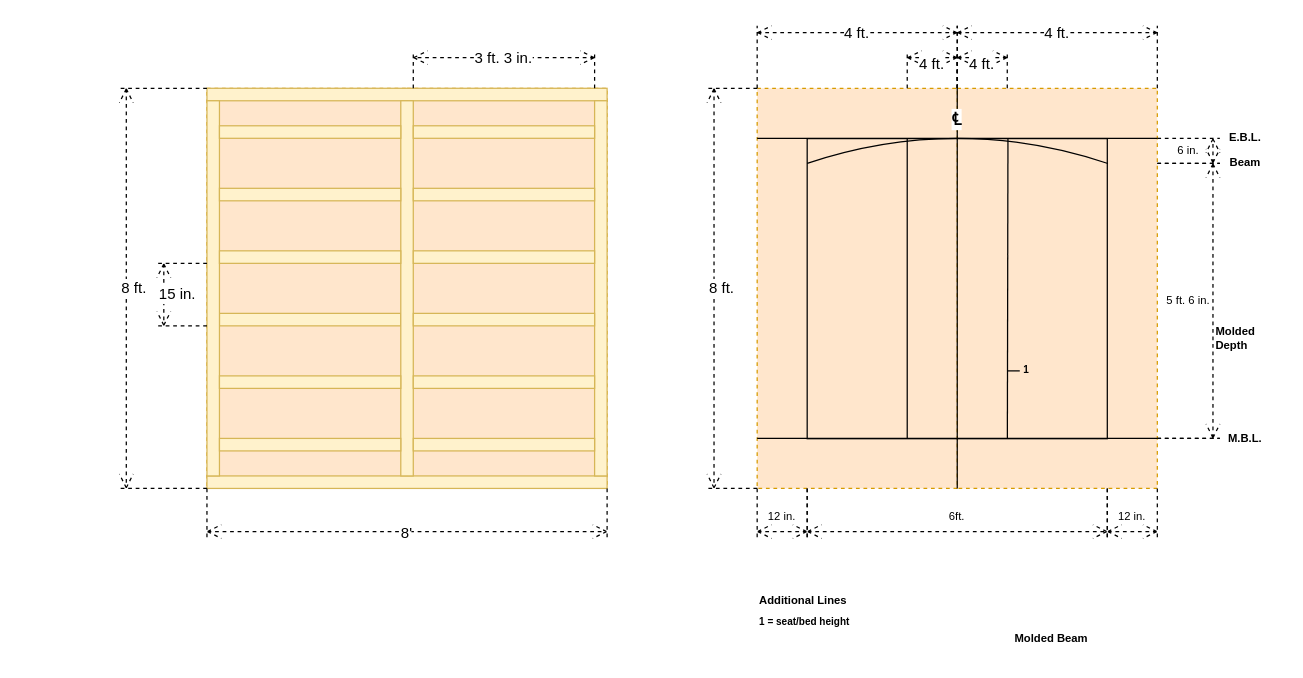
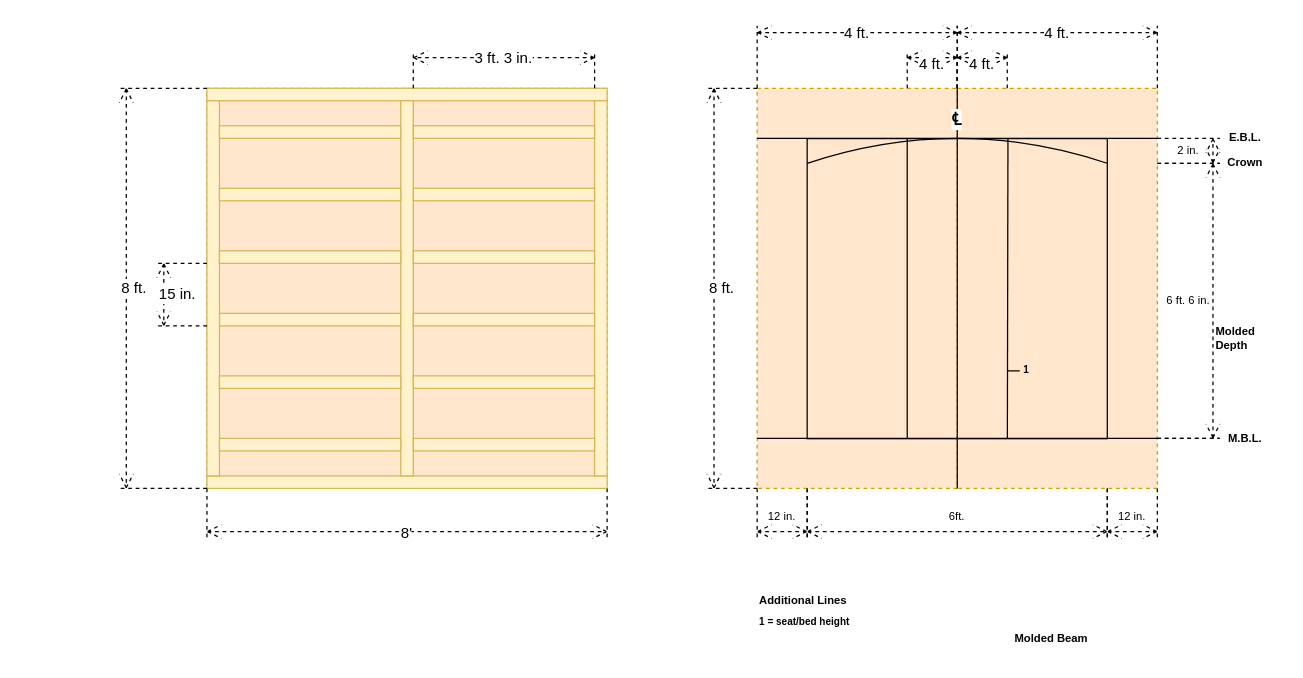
(1188, 151) -> (1188, 151)
(1245, 163) -> (1245, 163)
(1188, 301) -> (1188, 301)
